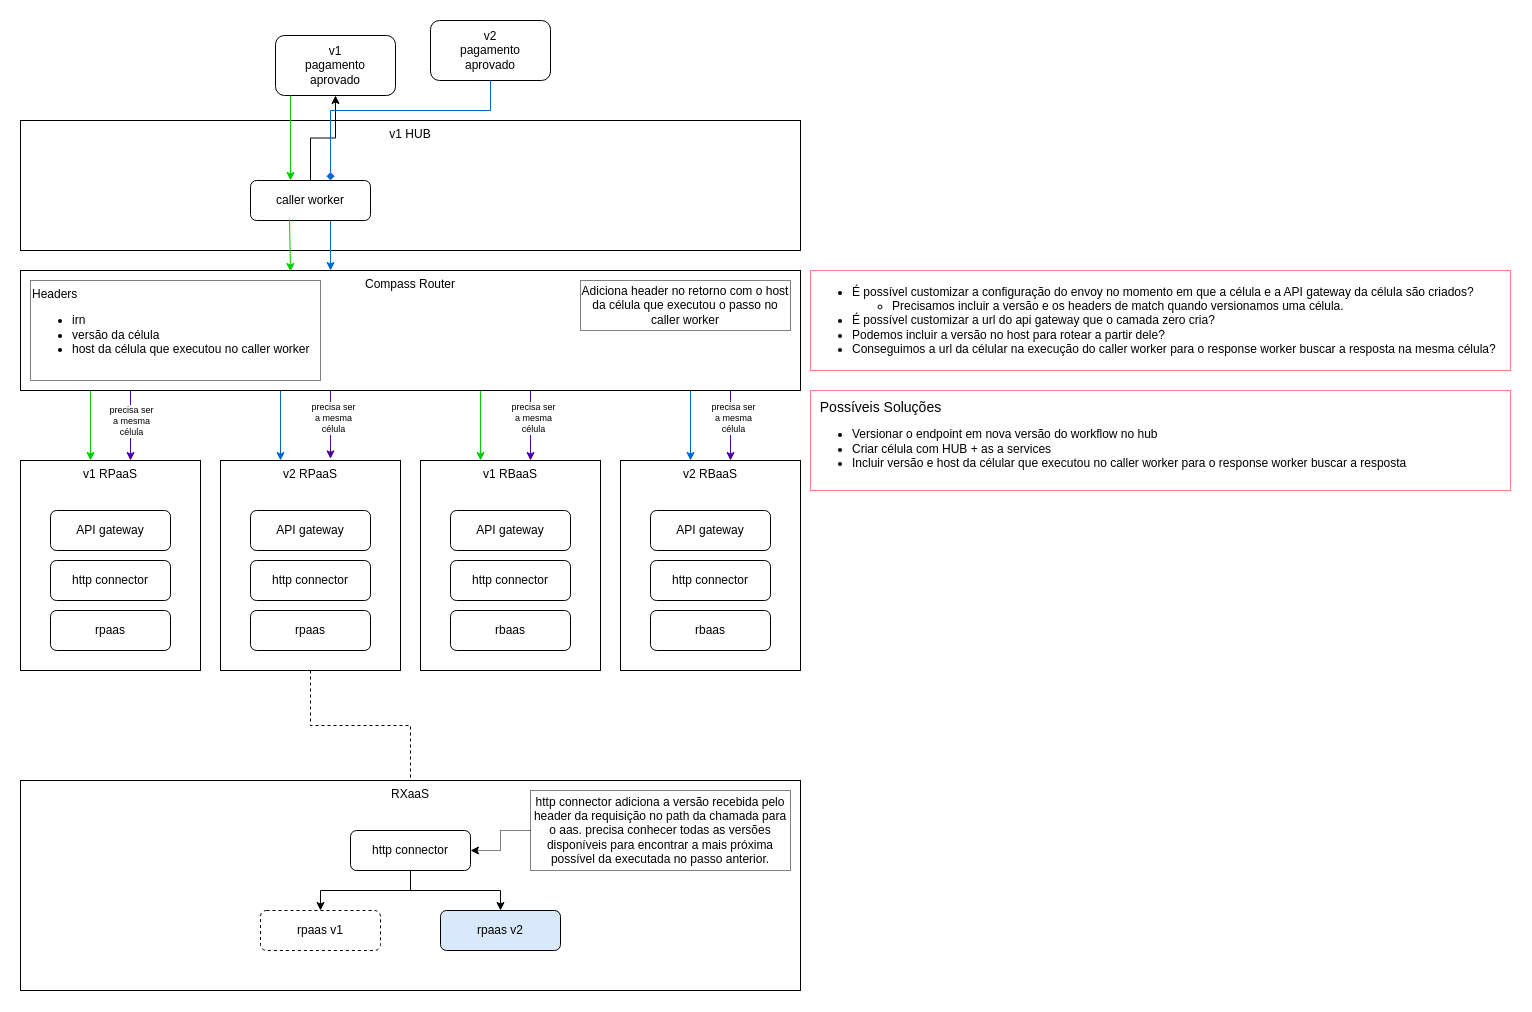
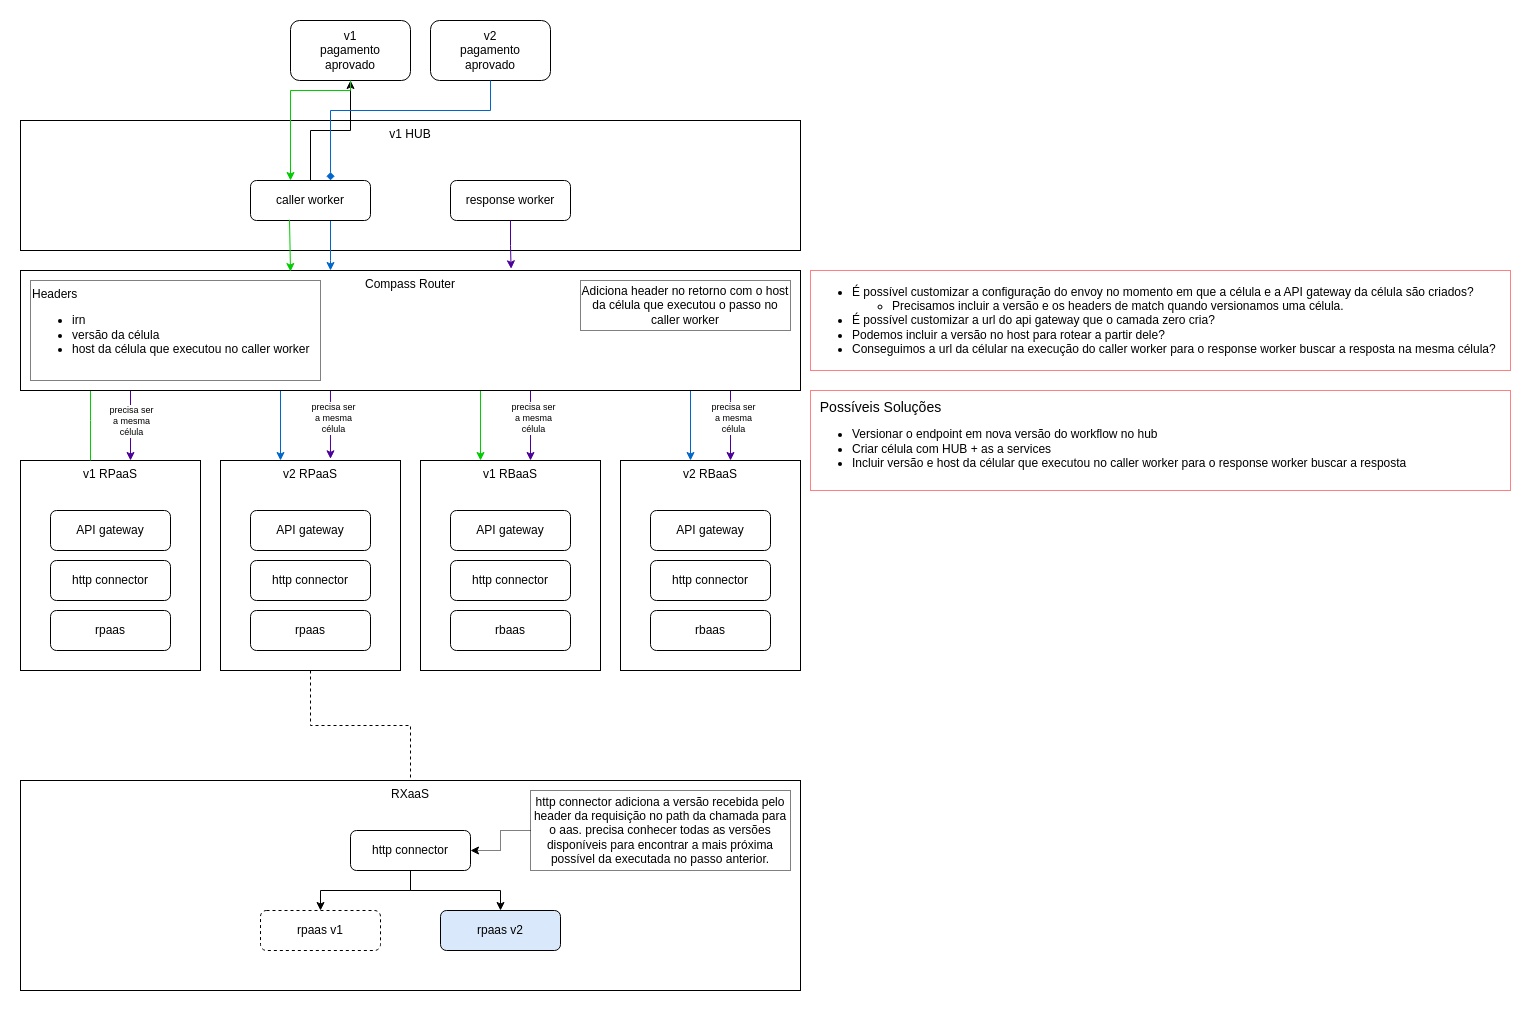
(336, 66) -> (351, 51)
none -> (511, 201)
none -> (511, 241)
(91, 452) -> (91, 455)
